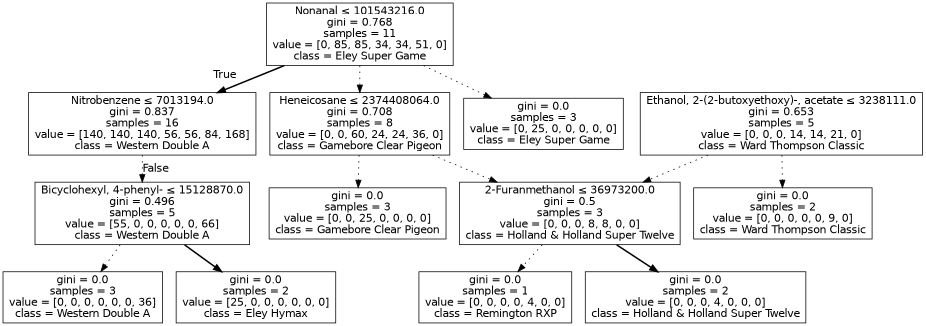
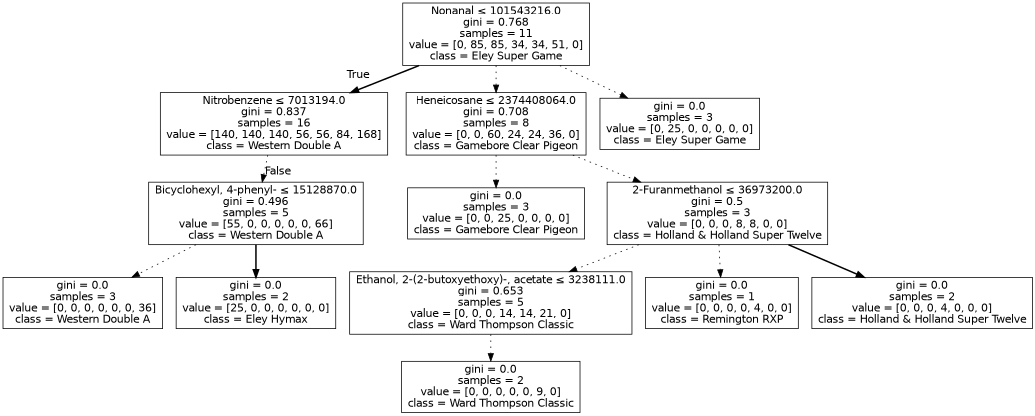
(679, 167) -> (608, 257)
